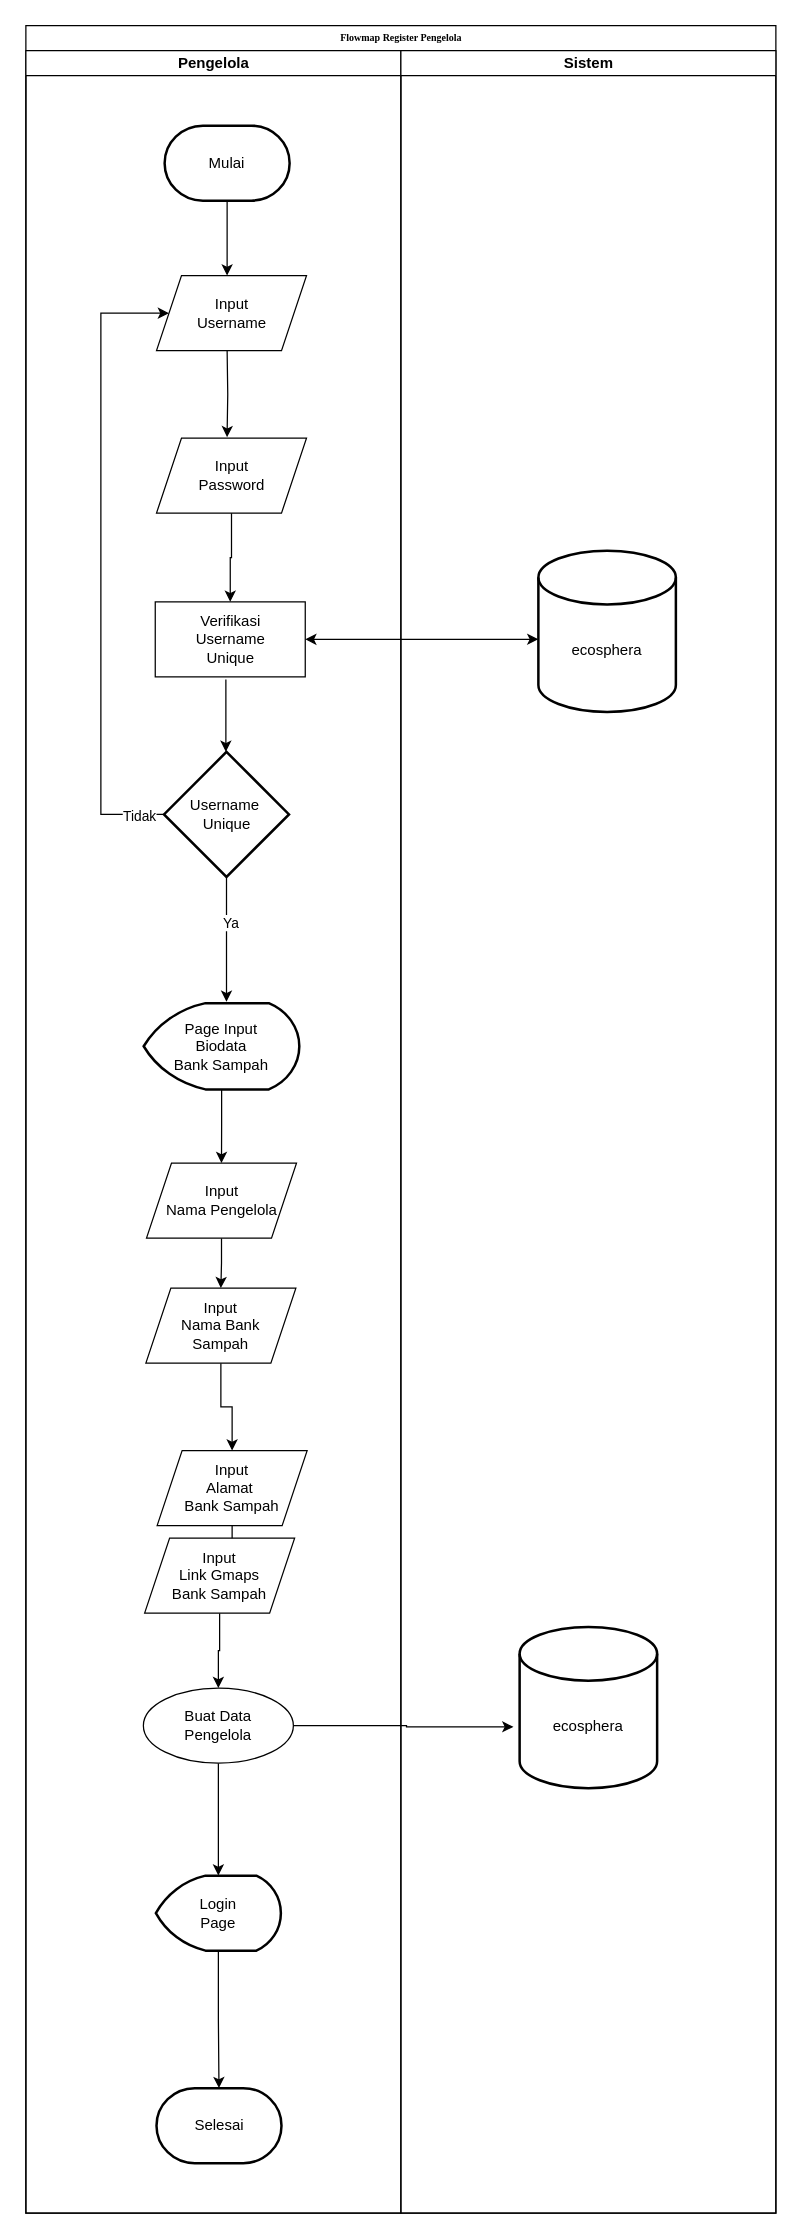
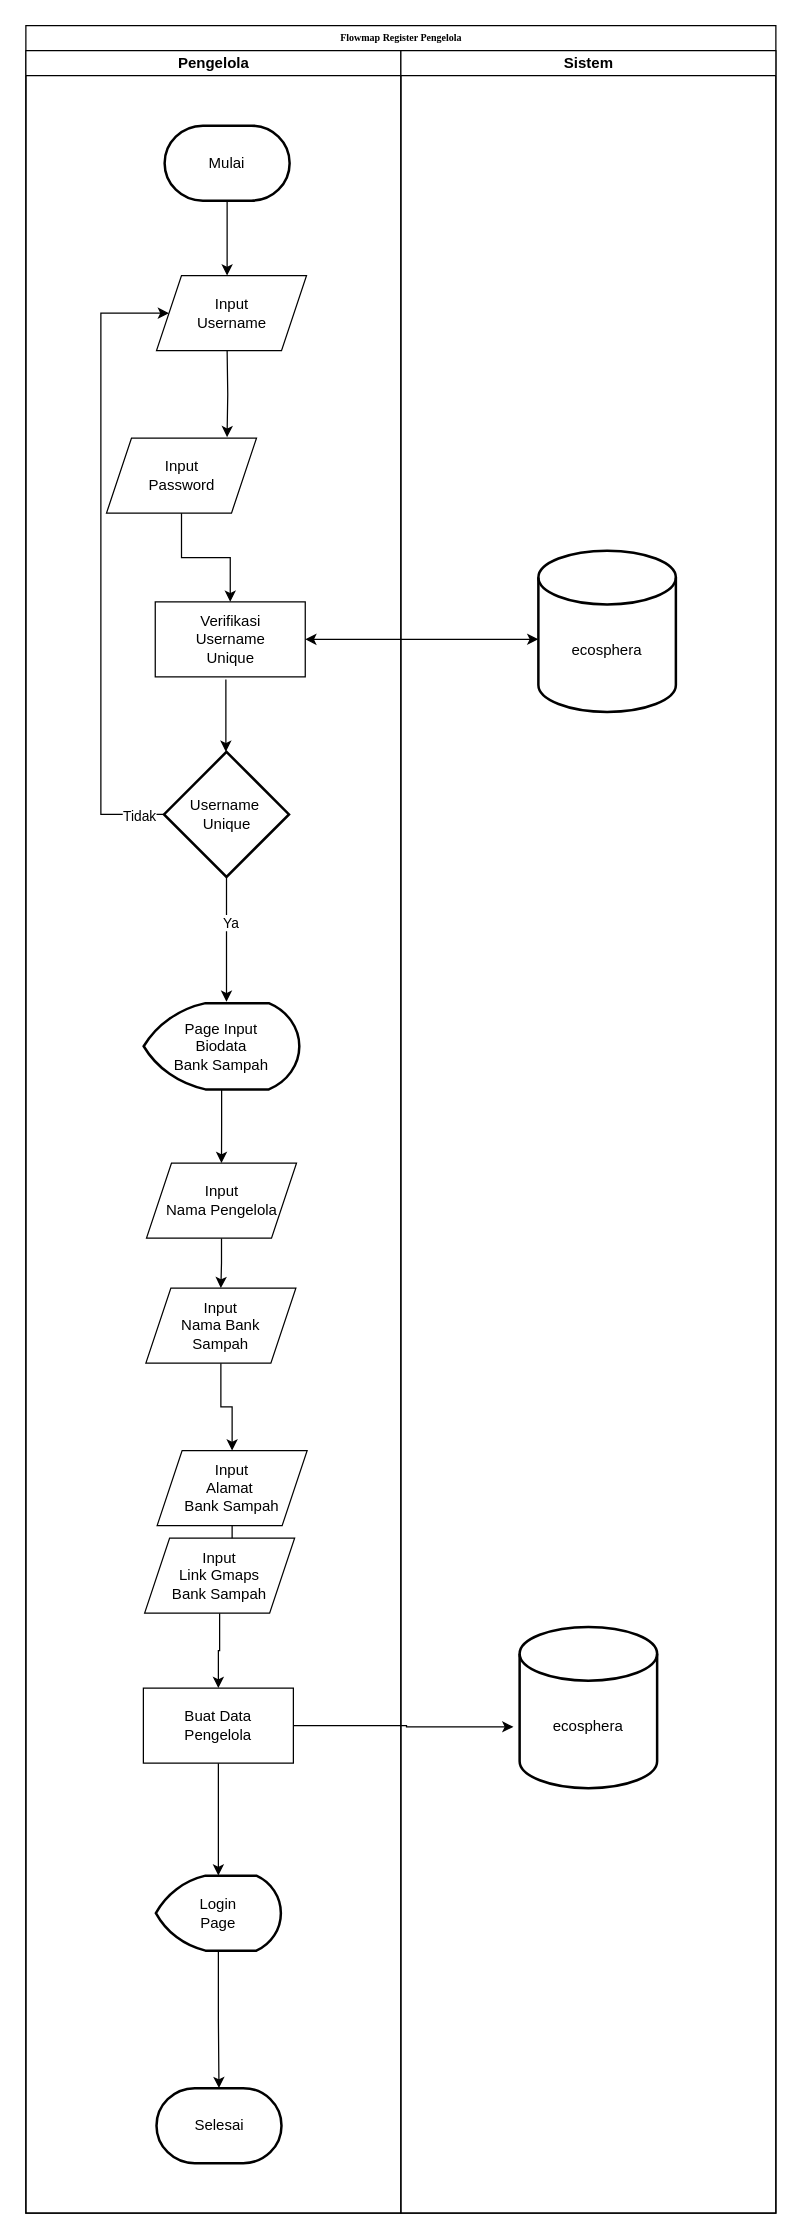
(231, 476) -> (181, 476)
(218, 1726) -> (218, 1726)
